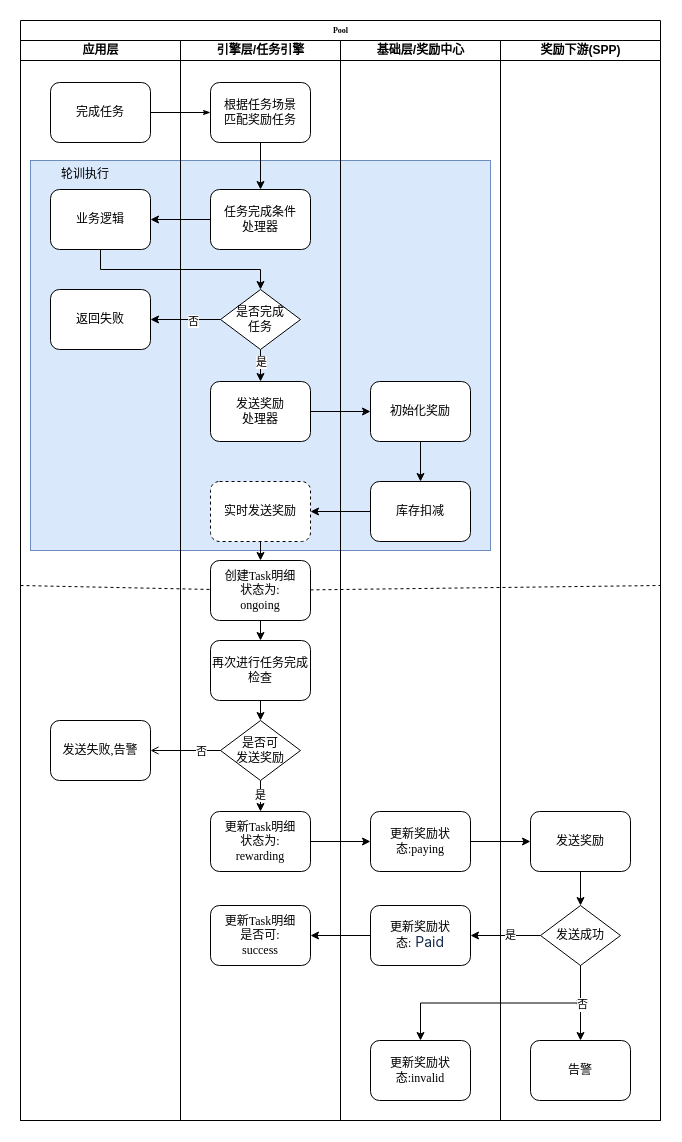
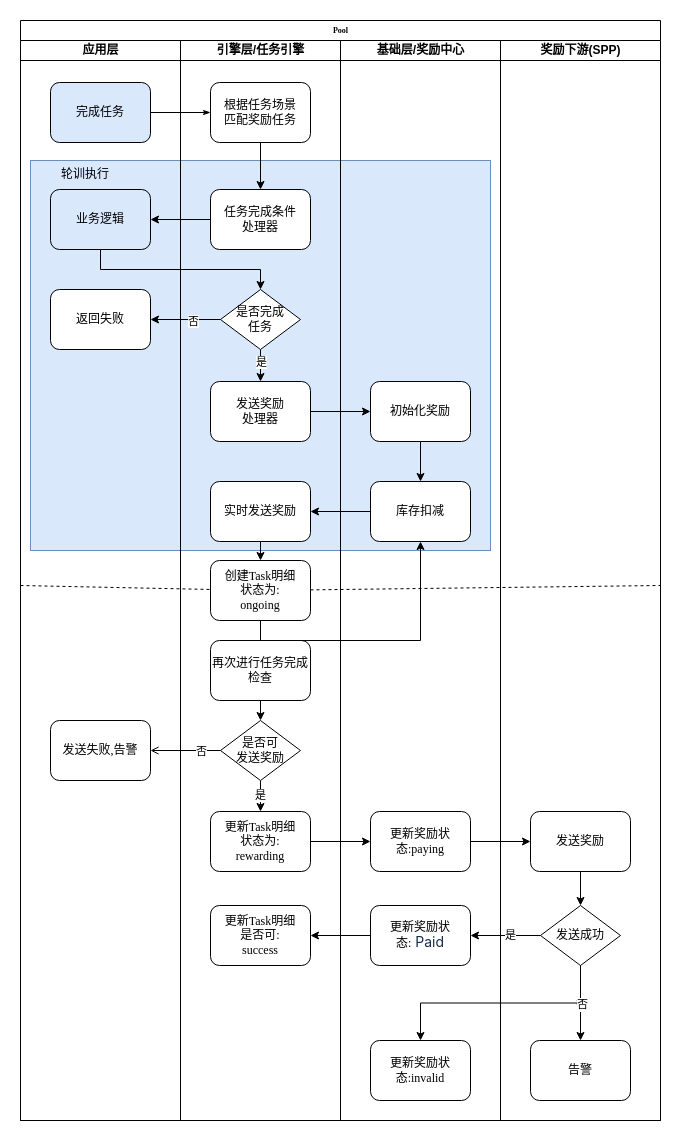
(101, 113) -> (101, 113)
(101, 220) -> (101, 220)
(261, 512) -> (261, 512)
(261, 632) -> (407, 641)
